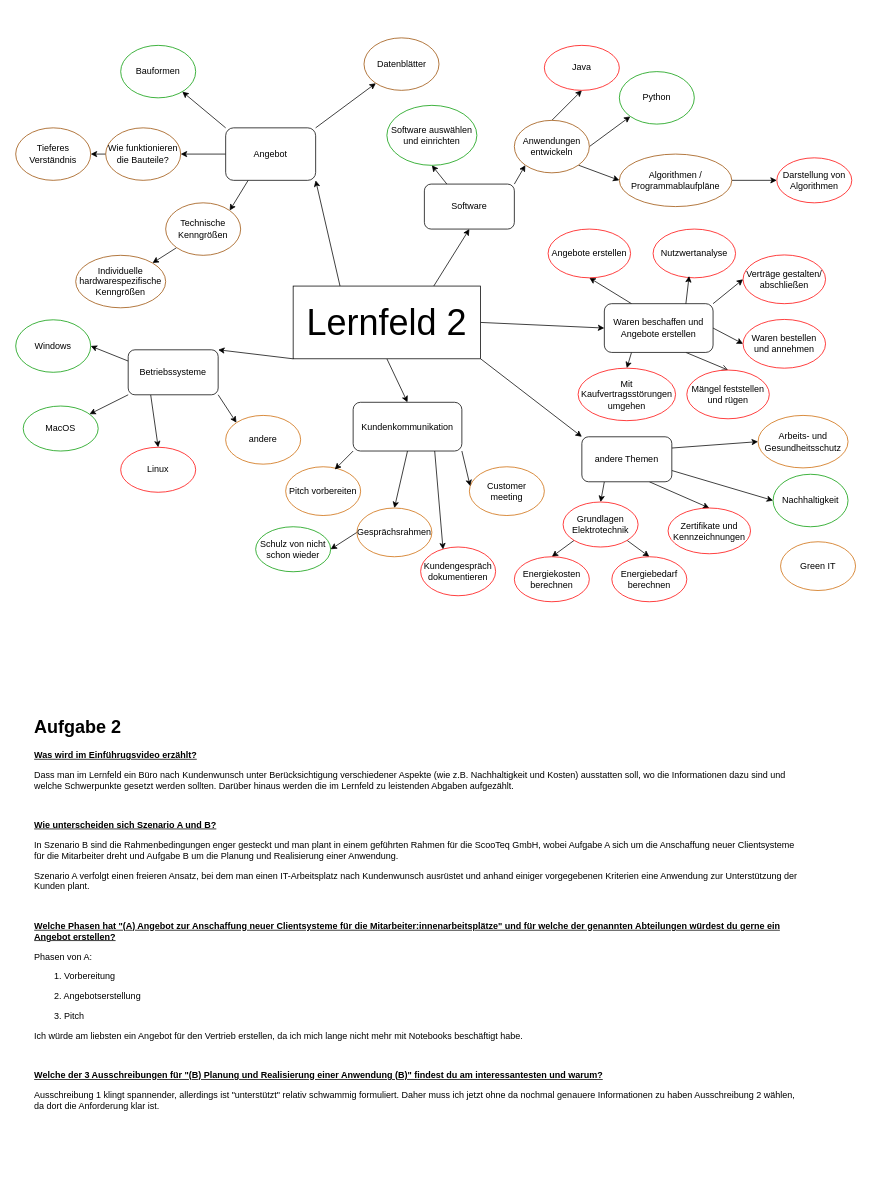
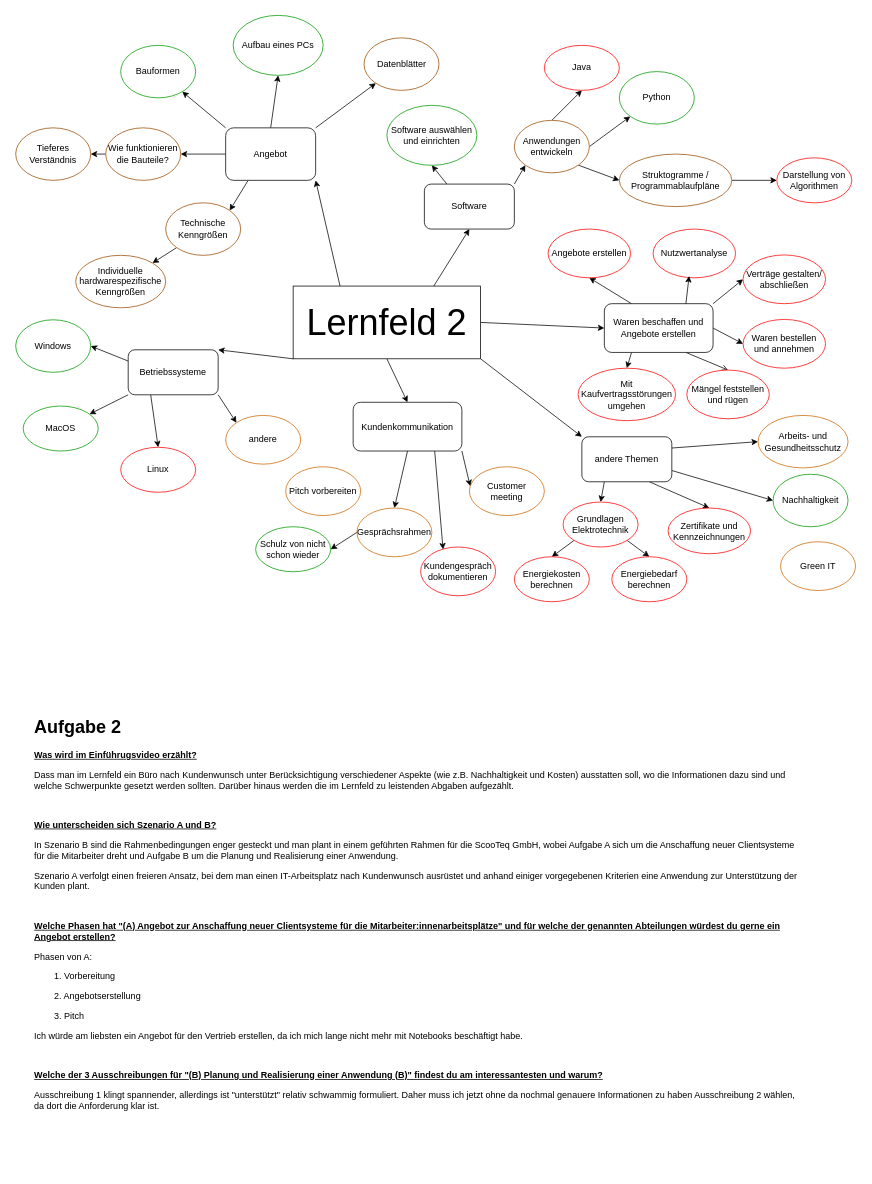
none -> (278, 45)
none -> (274, 103)
(675, 180) -> (675, 180)
(346, 458) -> none
